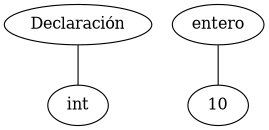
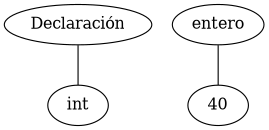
(218, 105) -> (218, 105)
